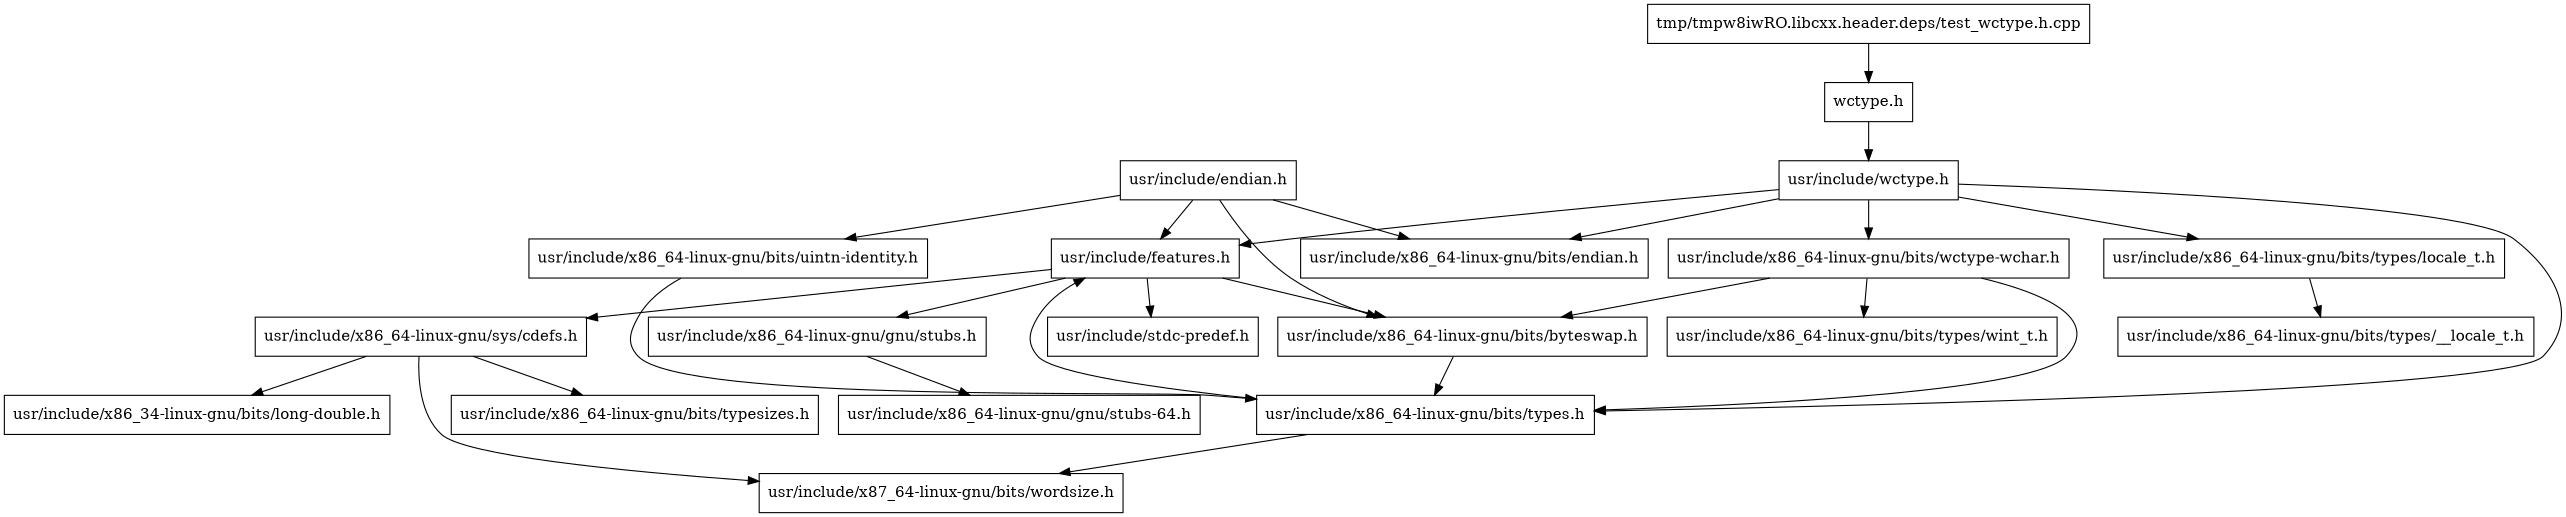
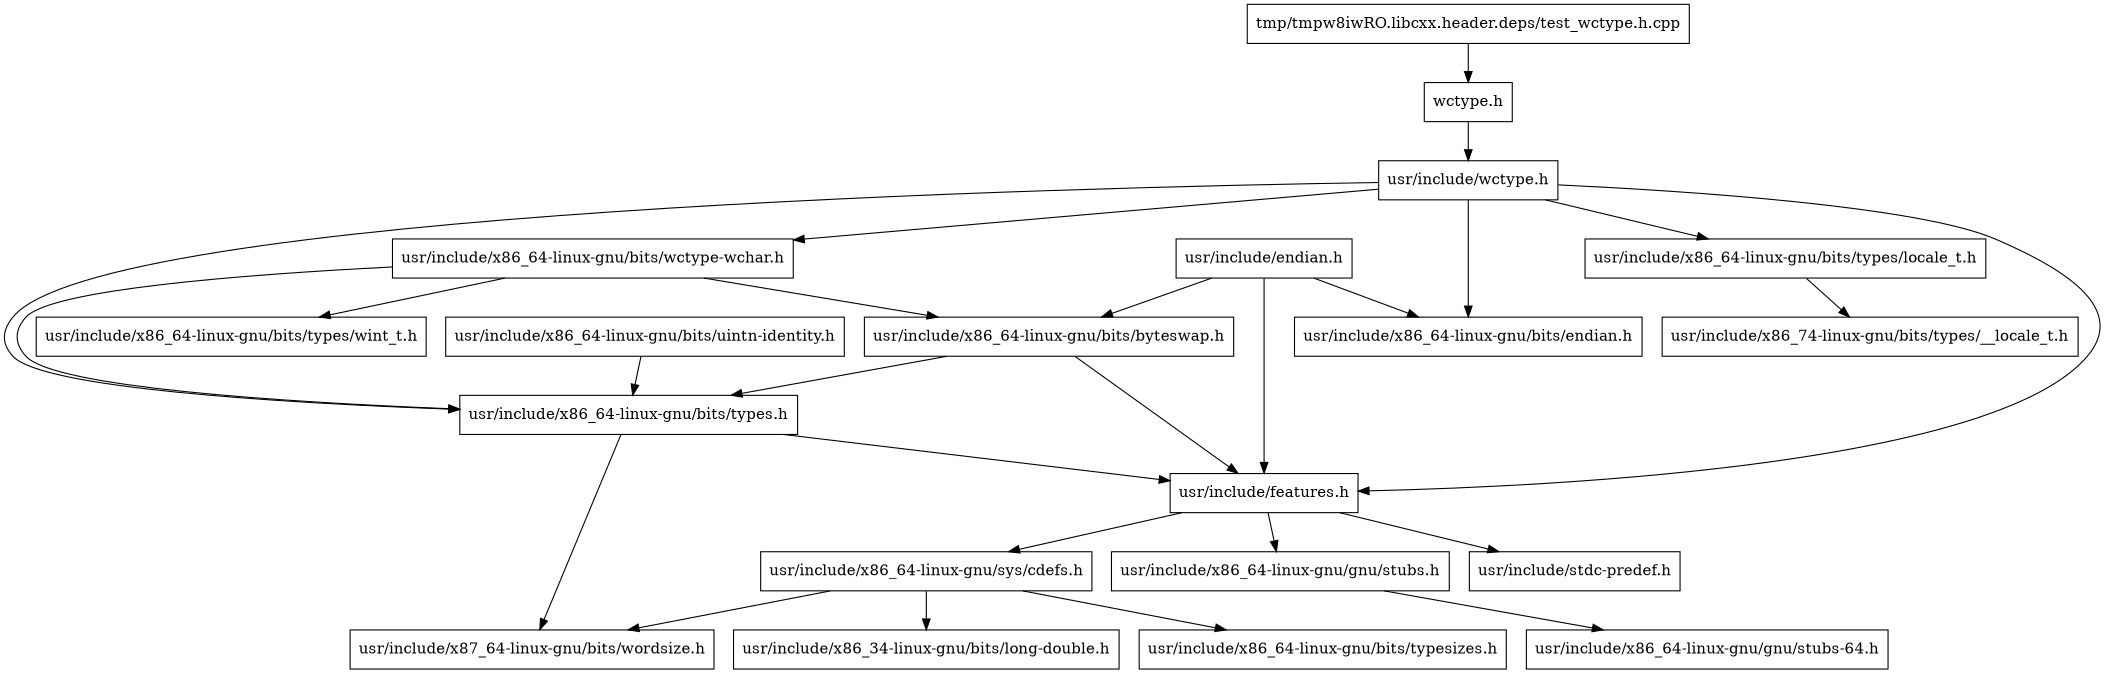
(988, 216) -> none
(1299, 296) -> (1152, 412)
(2326, 337) -> (1870, 337)
